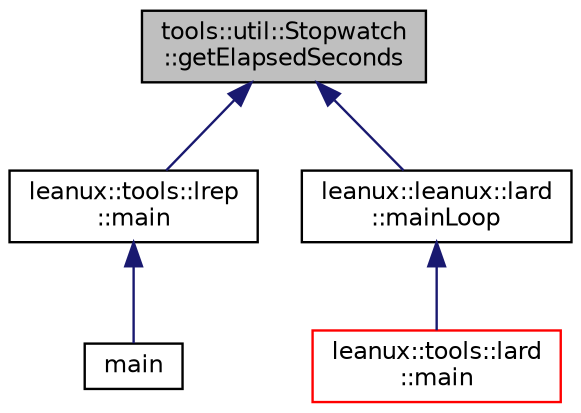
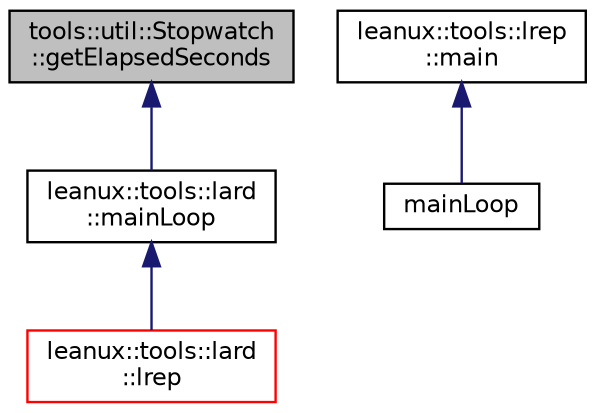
(200, 135) -> none
(437, 206) -> (152, 206)
(134, 366) -> (462, 206)
(437, 366) -> (152, 366)
